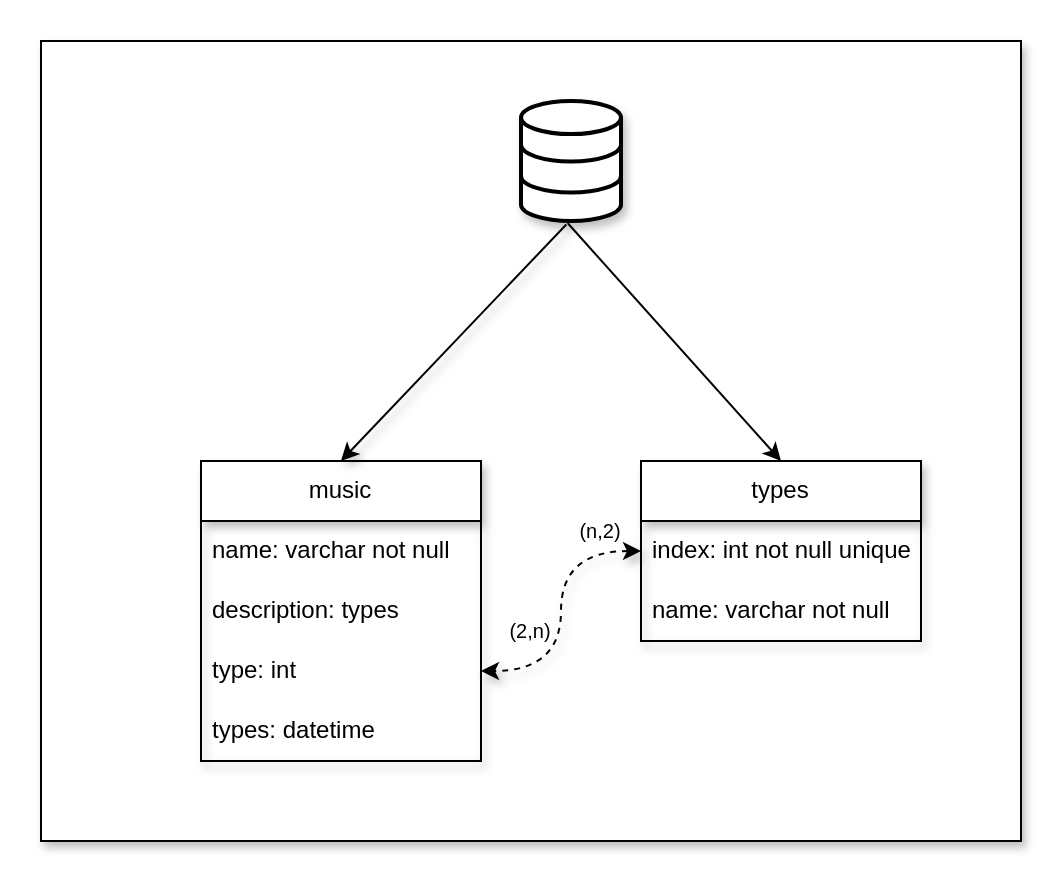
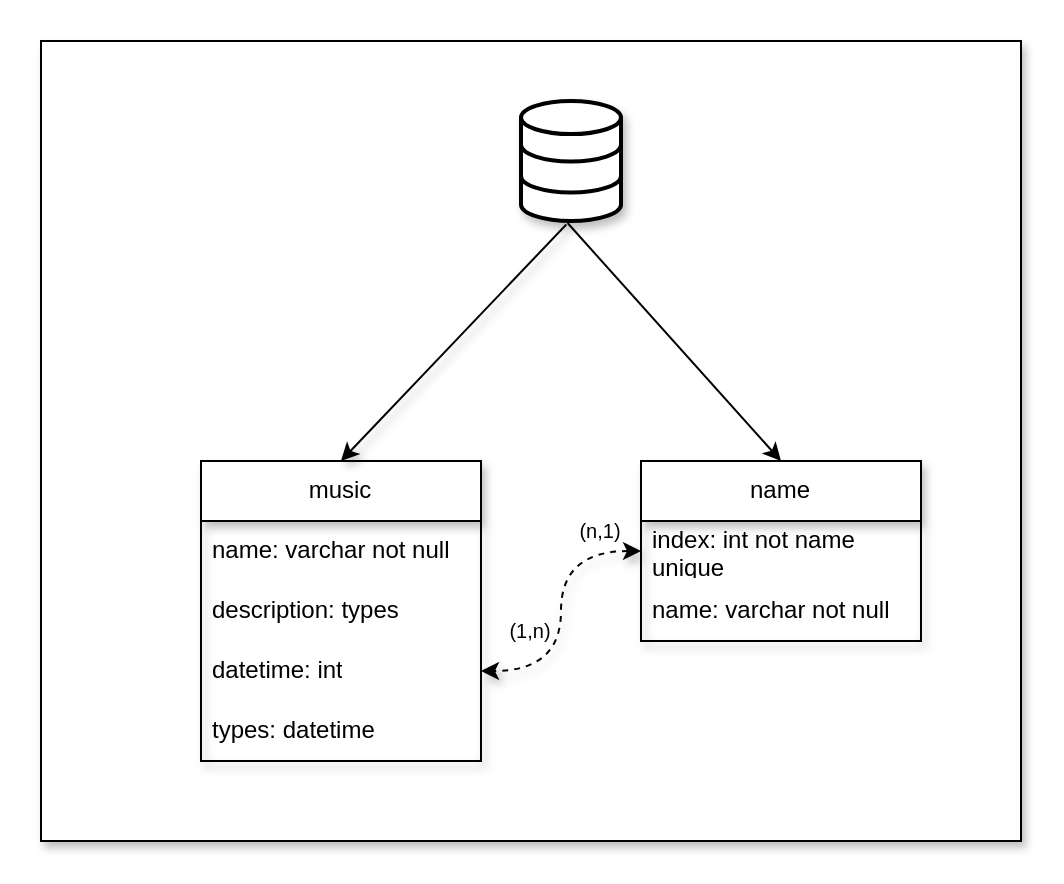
(781, 491) -> (781, 491)
(601, 531) -> (601, 531)
(783, 551) -> (783, 551)
(531, 631) -> (531, 631)
(264, 671) -> (288, 671)
